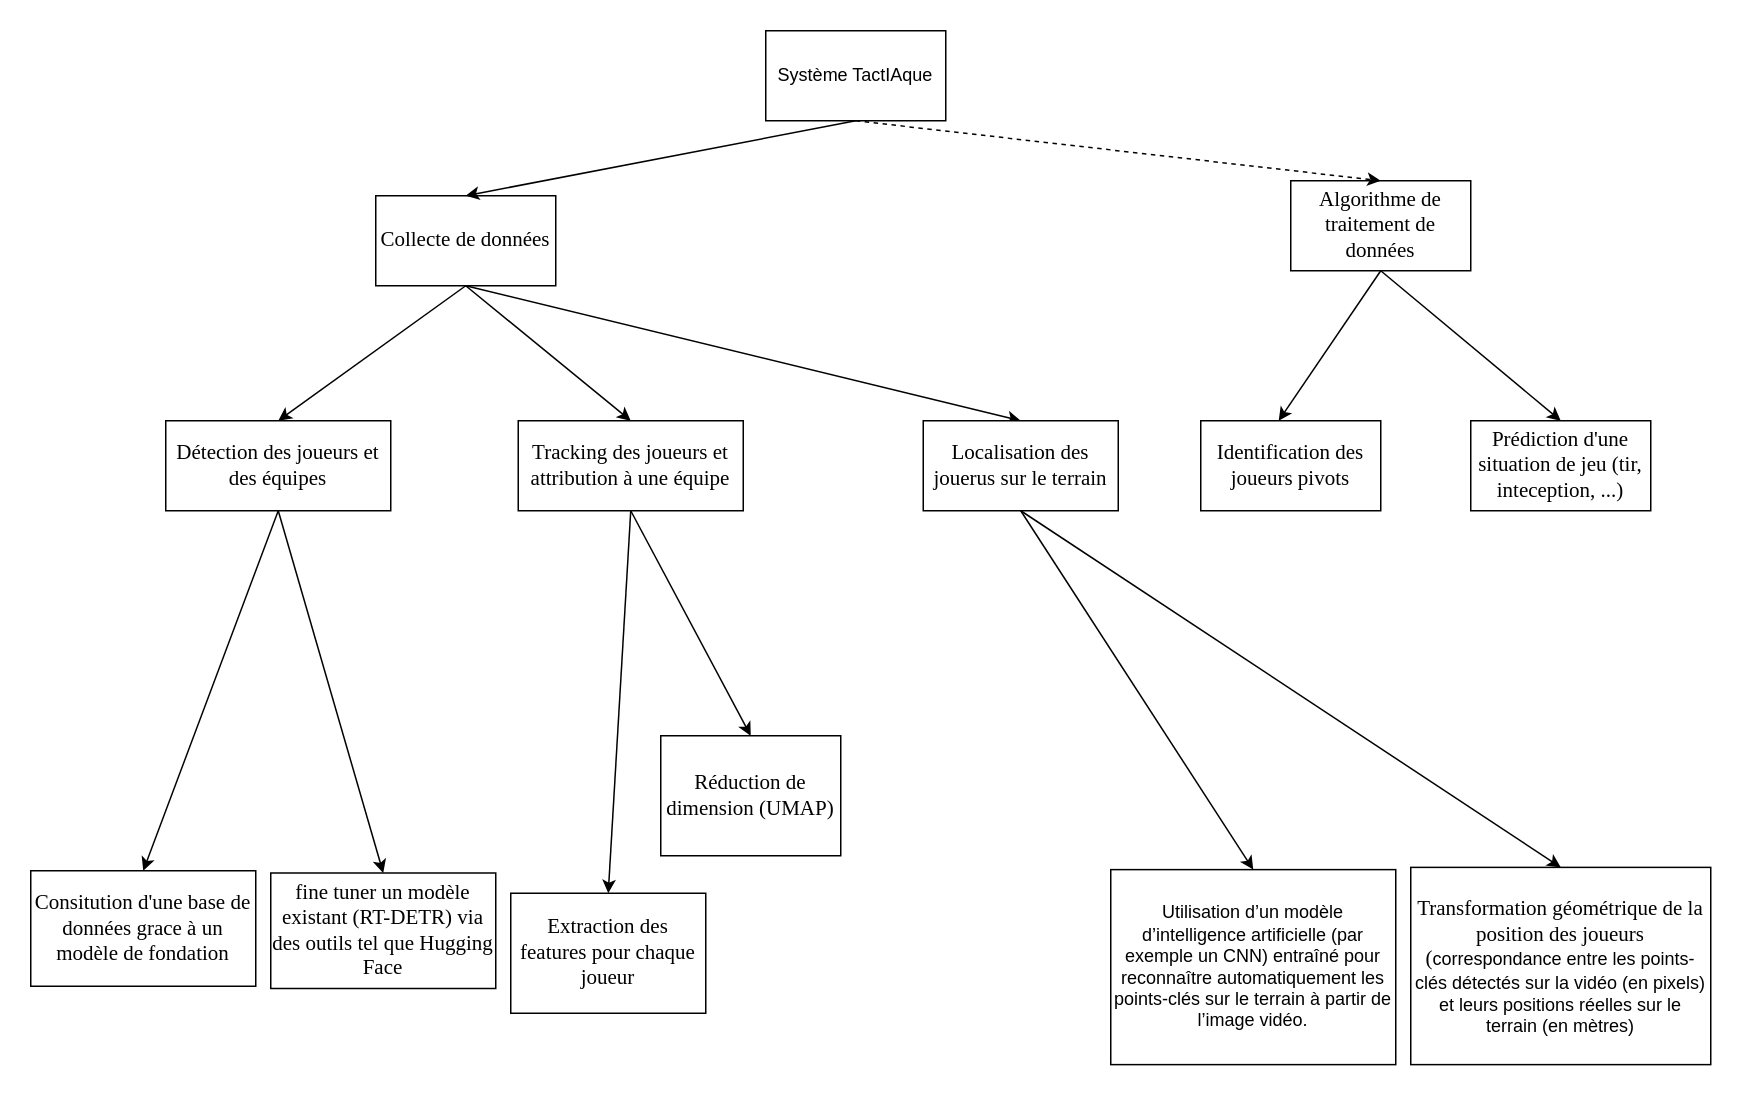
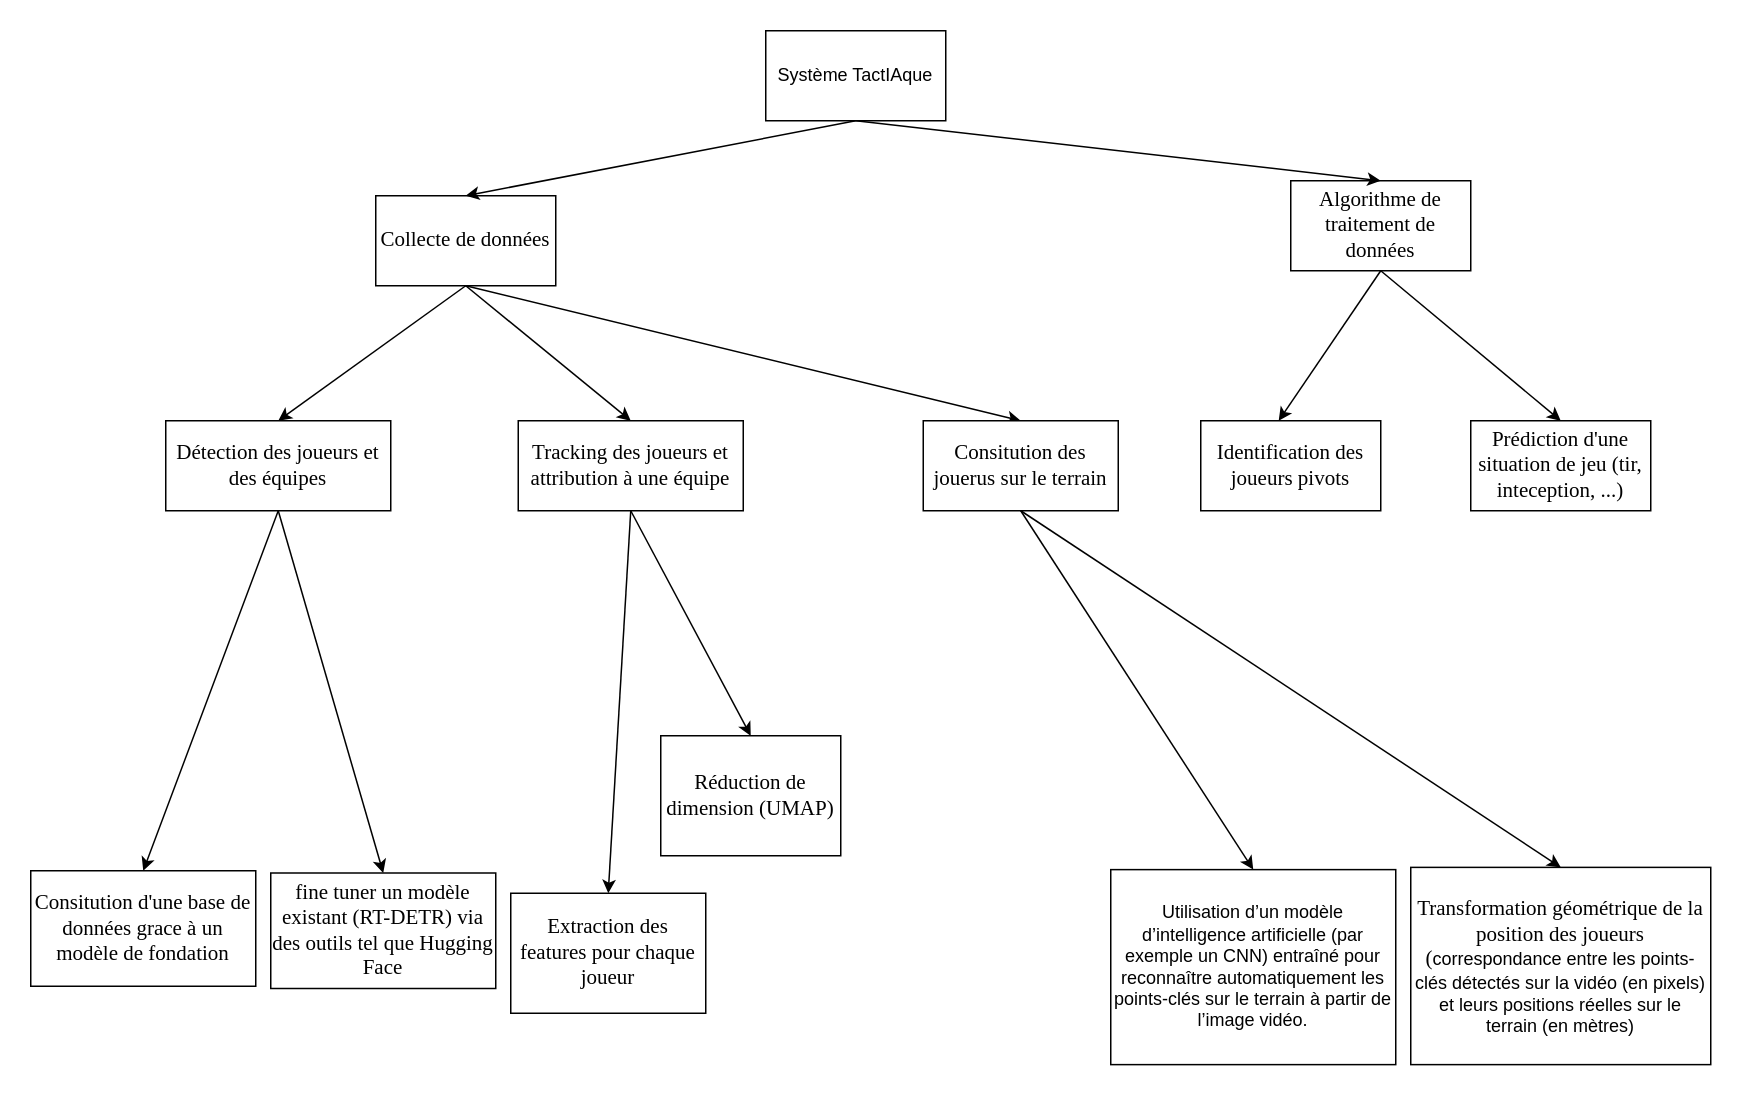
(1116, 151) -> (1116, 151)
(1021, 466) -> (1021, 466)
